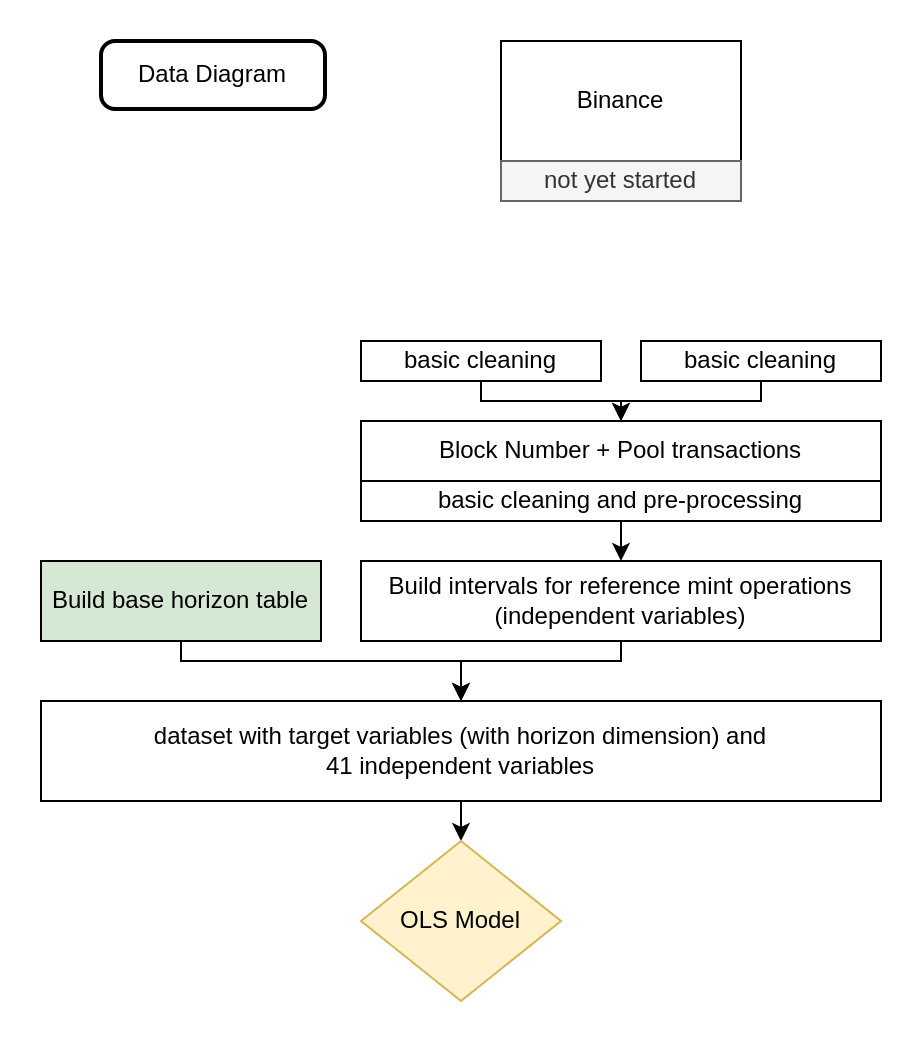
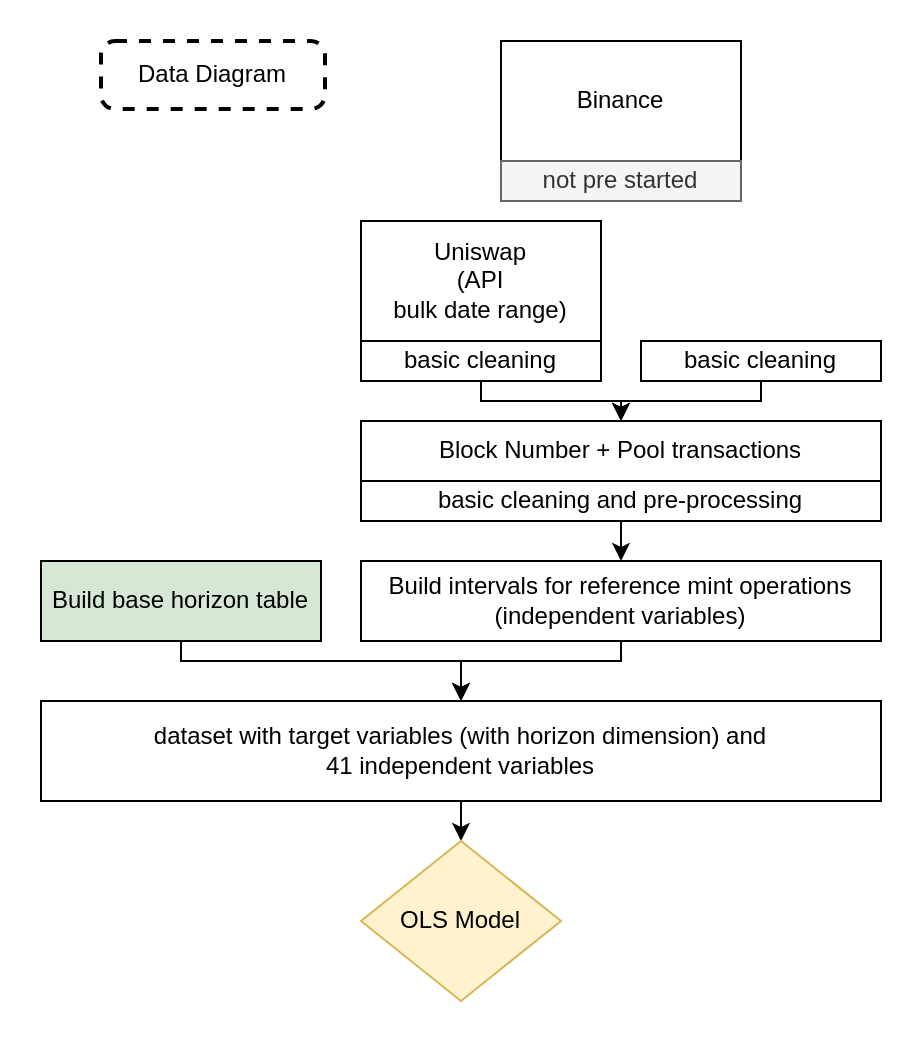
(213, 75) -> (213, 75)
(621, 181) -> (621, 181)
none -> (481, 281)
